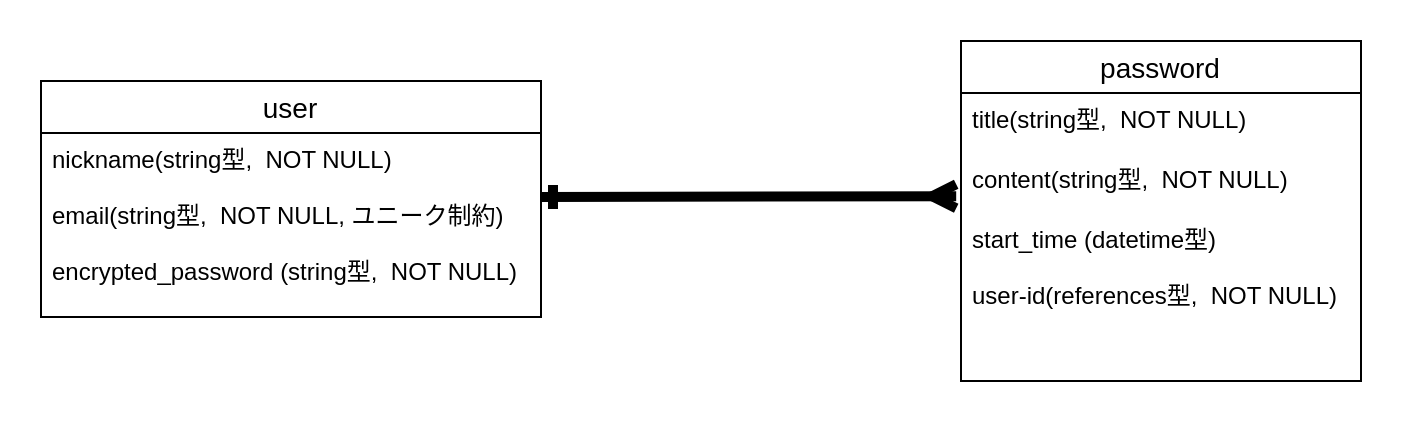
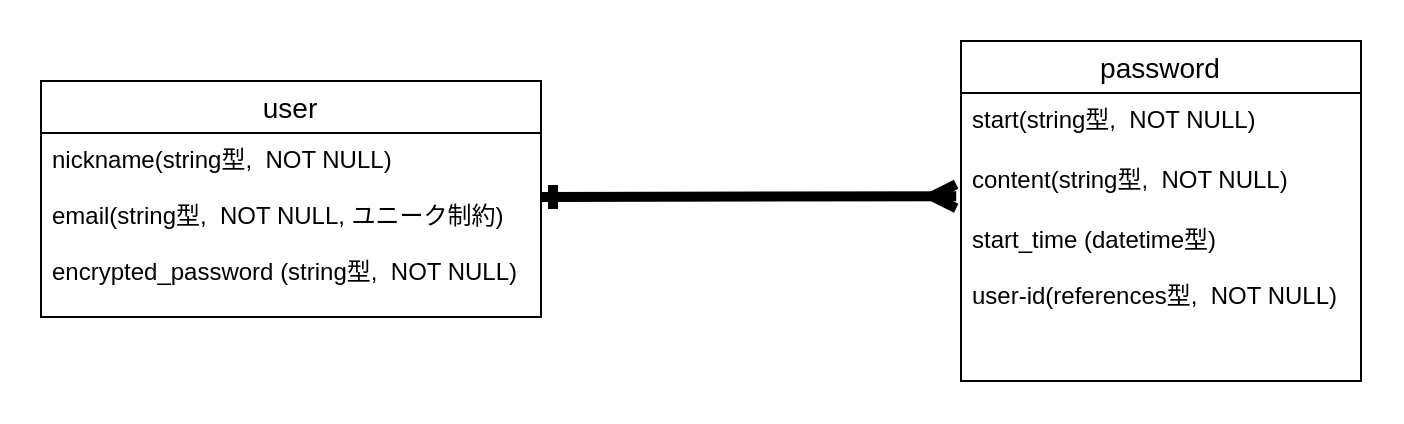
(1127, 120) -> (1133, 120)
